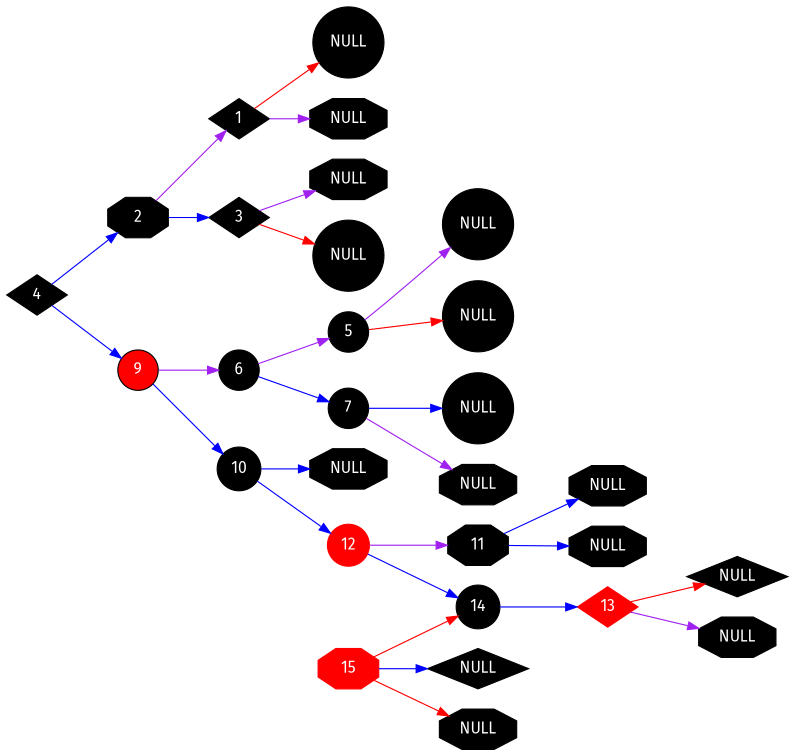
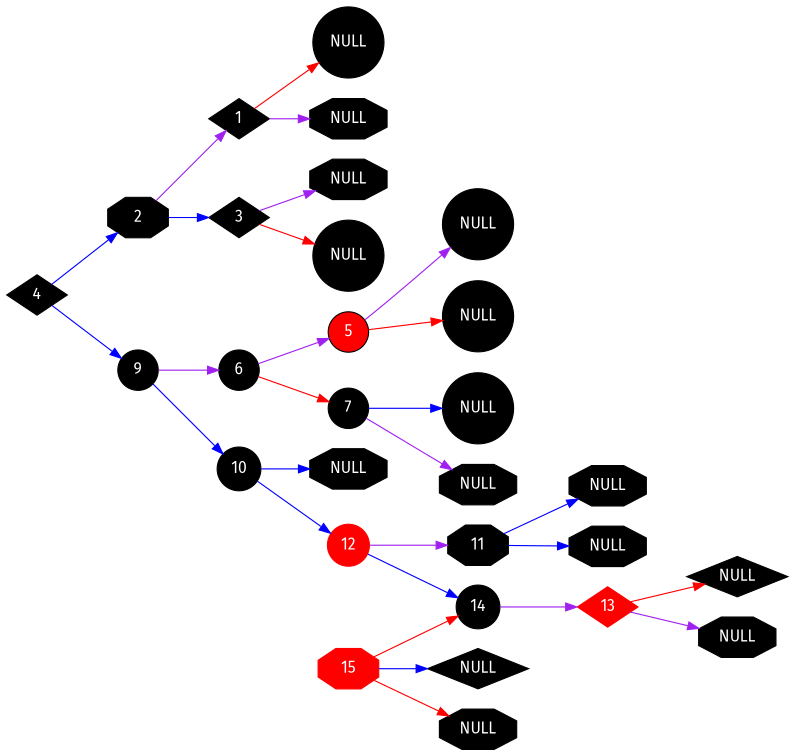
(348, 332) -> (348, 332)
(138, 370) -> (138, 370)
(288, 387) -> (288, 387)
(533, 607) -> (533, 607)
